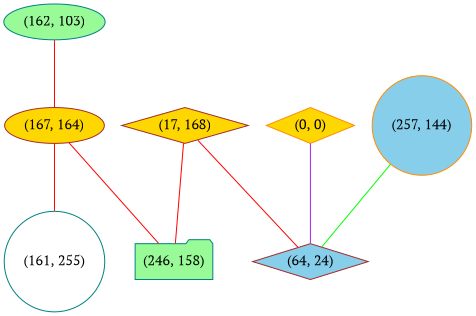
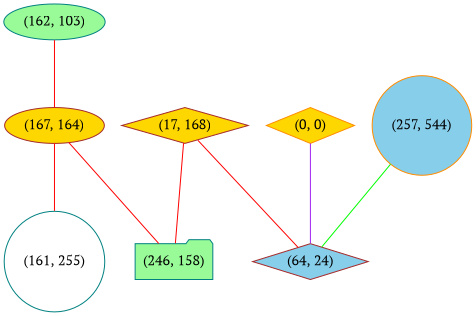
(422, 125) -> (422, 125)
